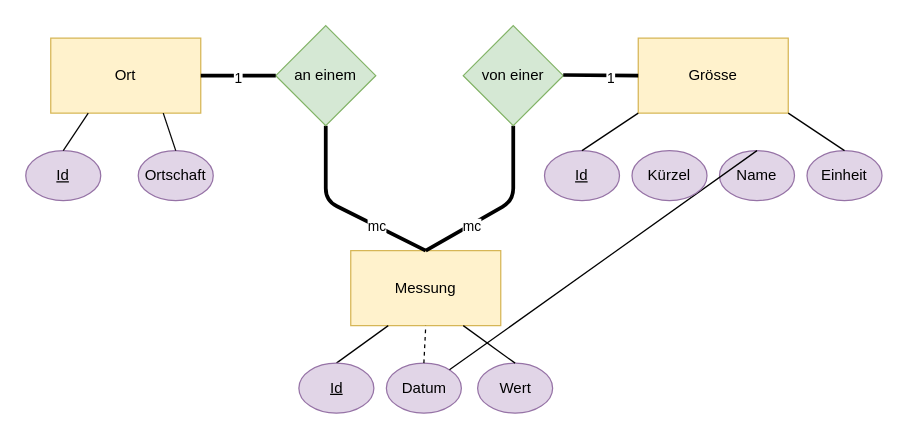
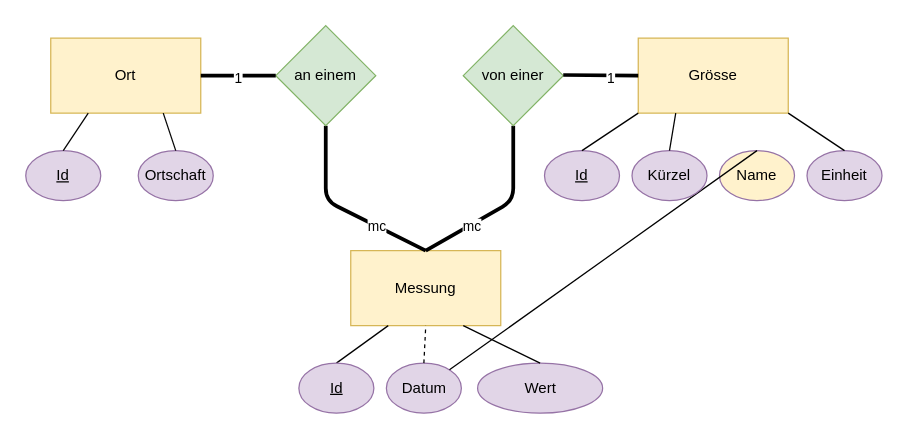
none -> (673, 132)
(757, 176) -> (757, 176)
(515, 388) -> (540, 388)
